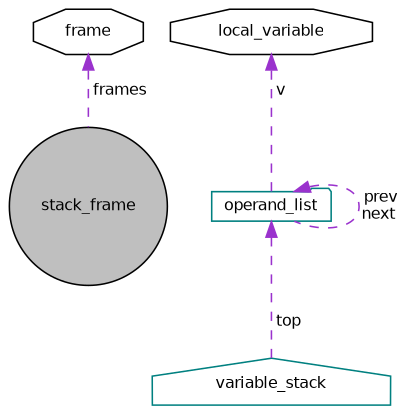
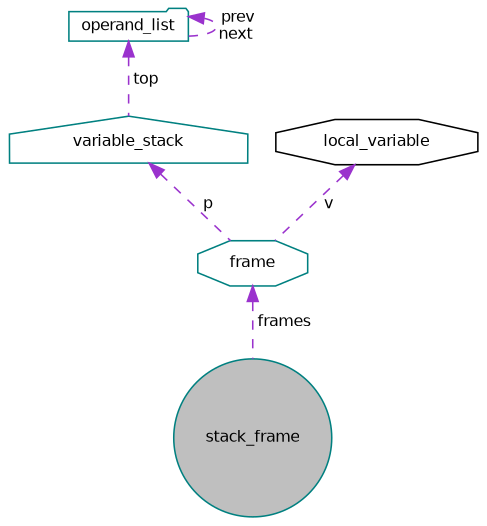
(88, 32) -> (253, 263)
(271, 131) -> (309, 208)
(88, 206) -> (253, 438)
none -> (196, 207)
